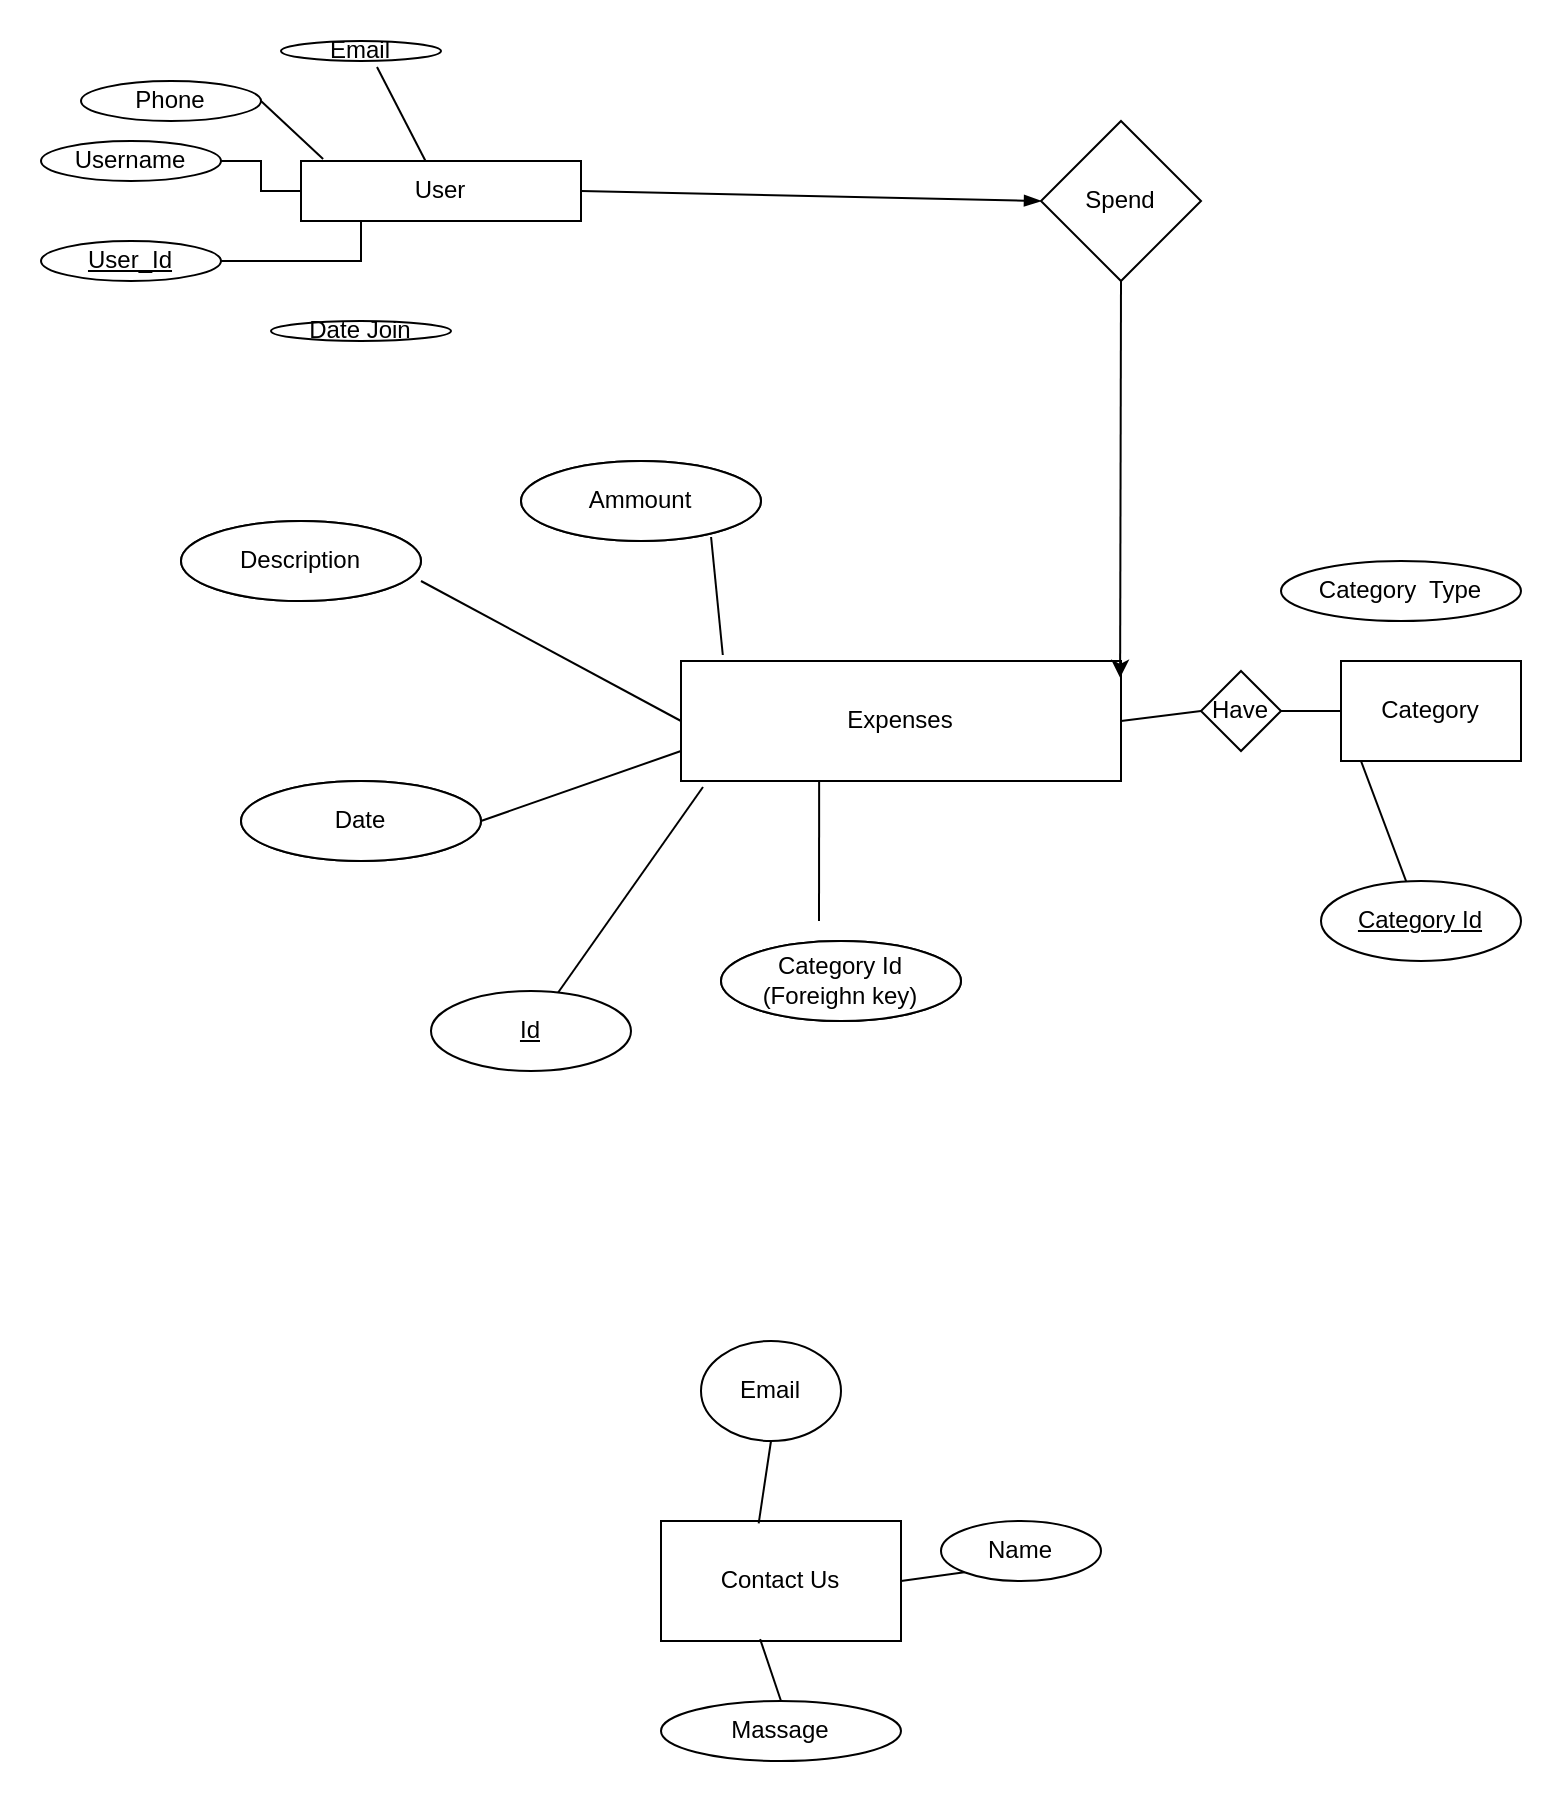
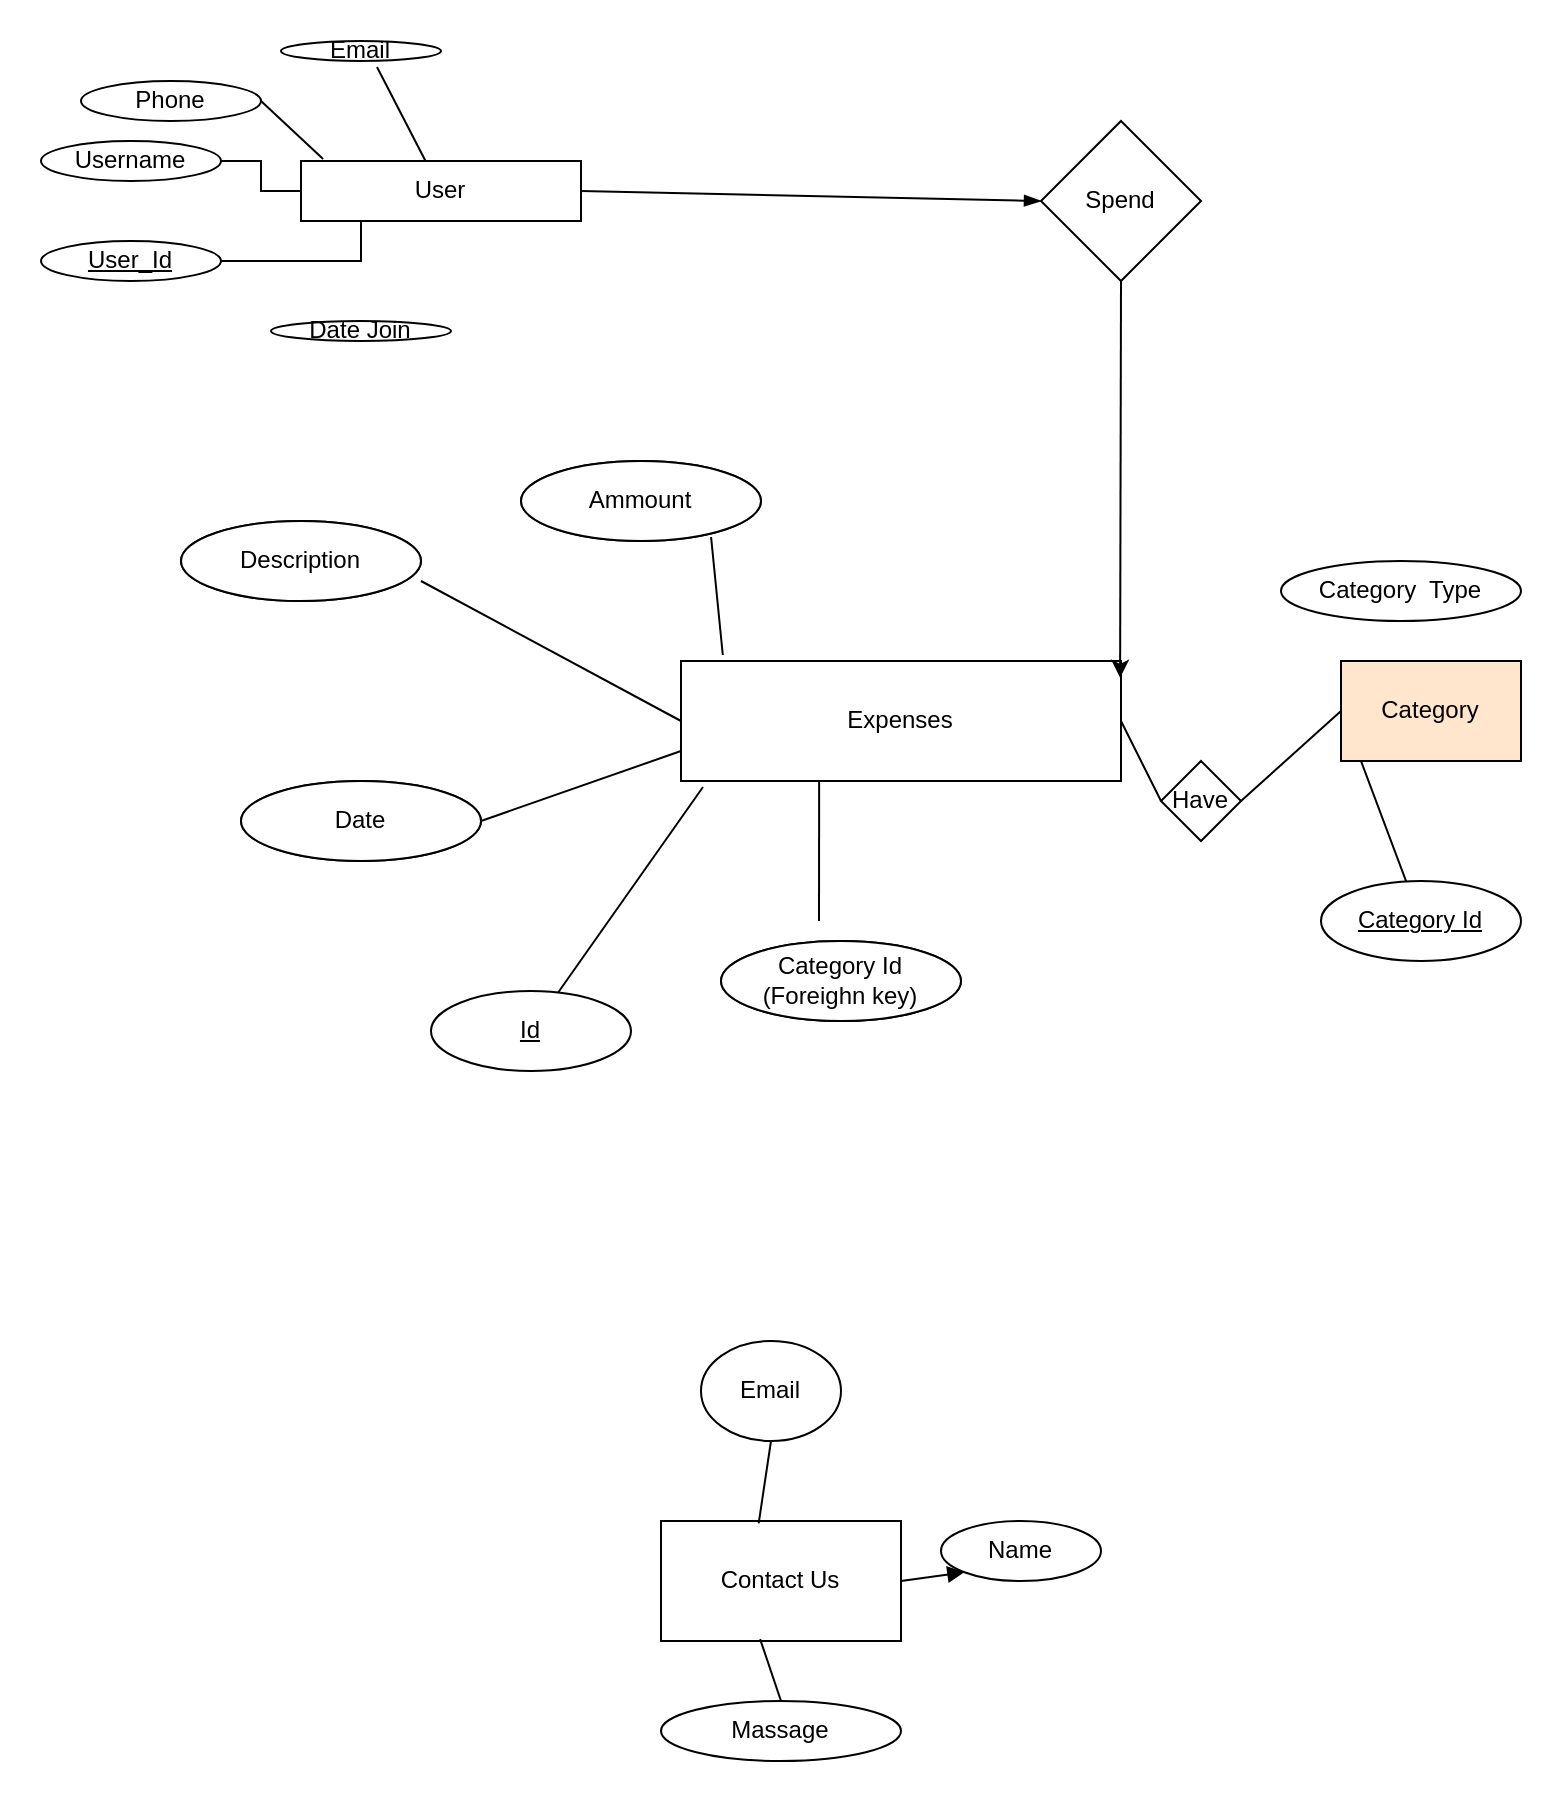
(1241, 711) -> (1201, 801)
(1431, 711) -> (1431, 711)
(954, 1574) -> (947, 1575)
